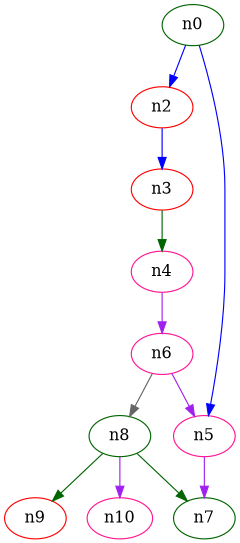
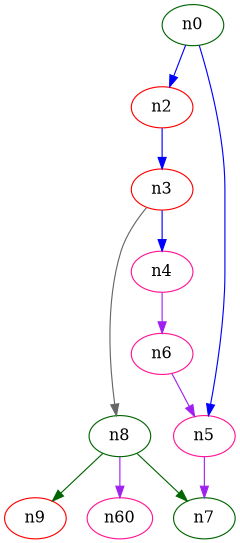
(162, 225) -> (162, 225)
(144, 390) -> (112, 302)
(120, 518) -> (120, 518)
